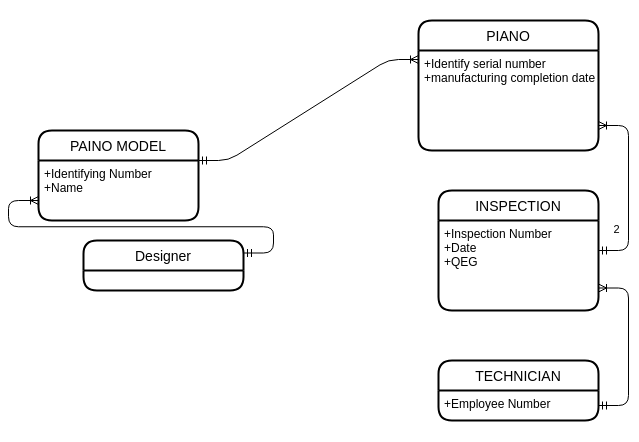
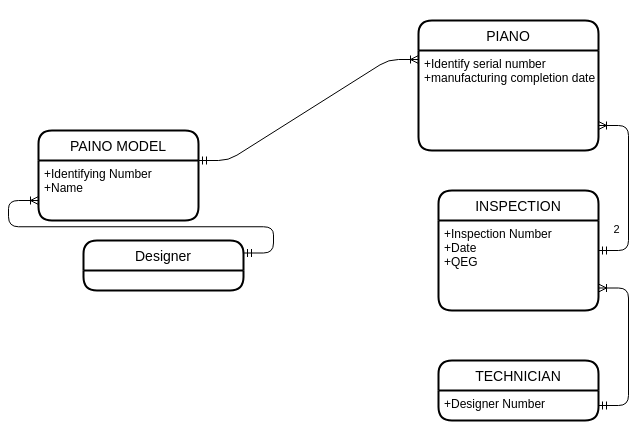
(495, 404) -> (495, 404)
